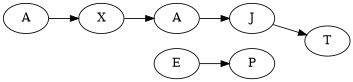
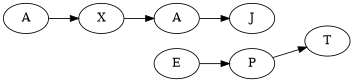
(286, 29) -> (286, 54)
